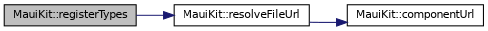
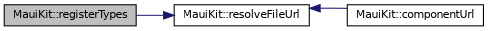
(323, 22) -> (334, 8)
